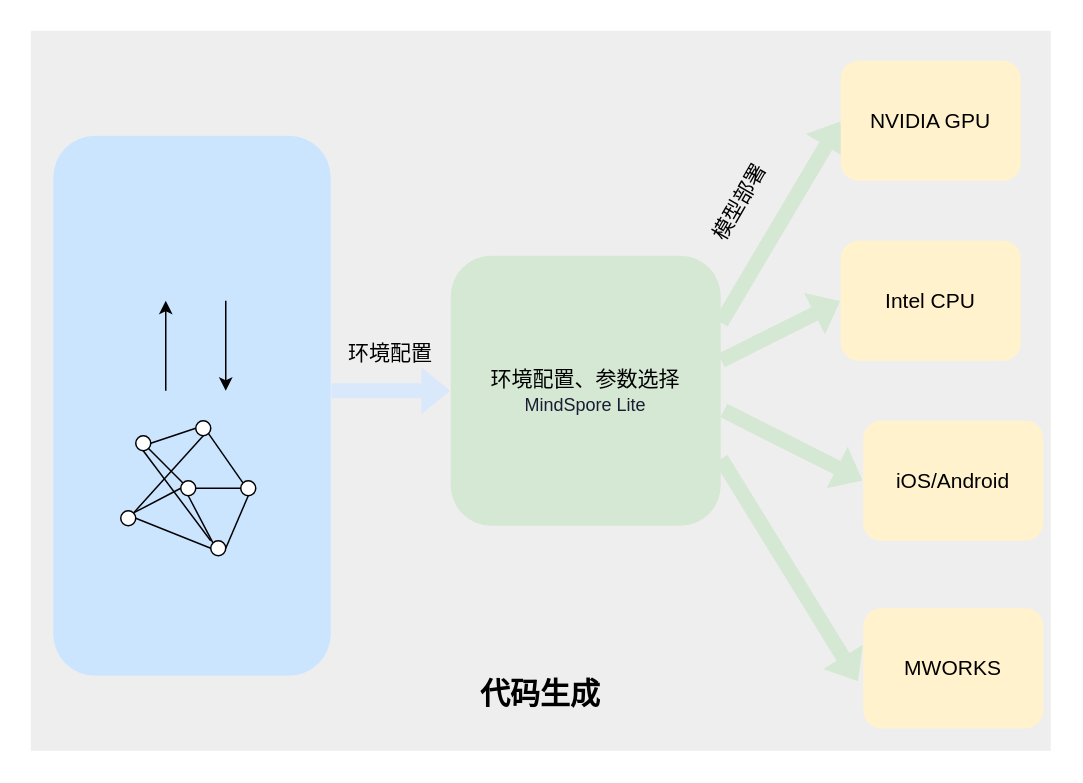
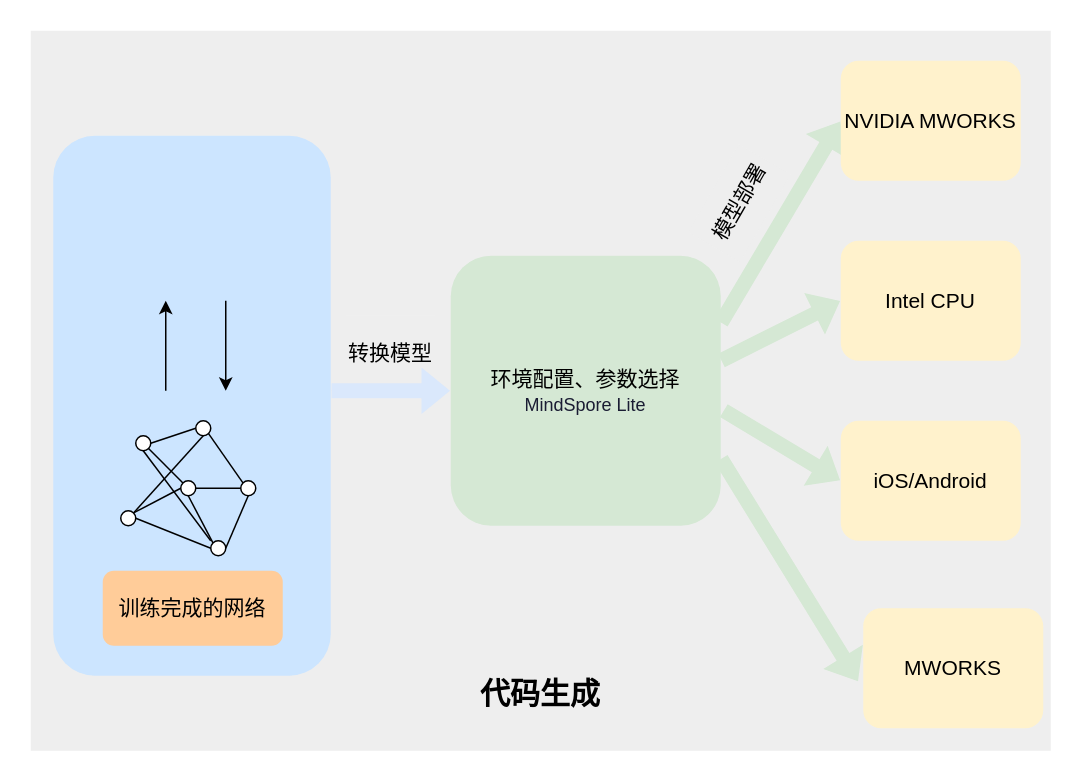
(931, 121) -> (931, 121)
(391, 353) -> (391, 353)
(953, 481) -> (931, 481)
none -> (193, 608)
